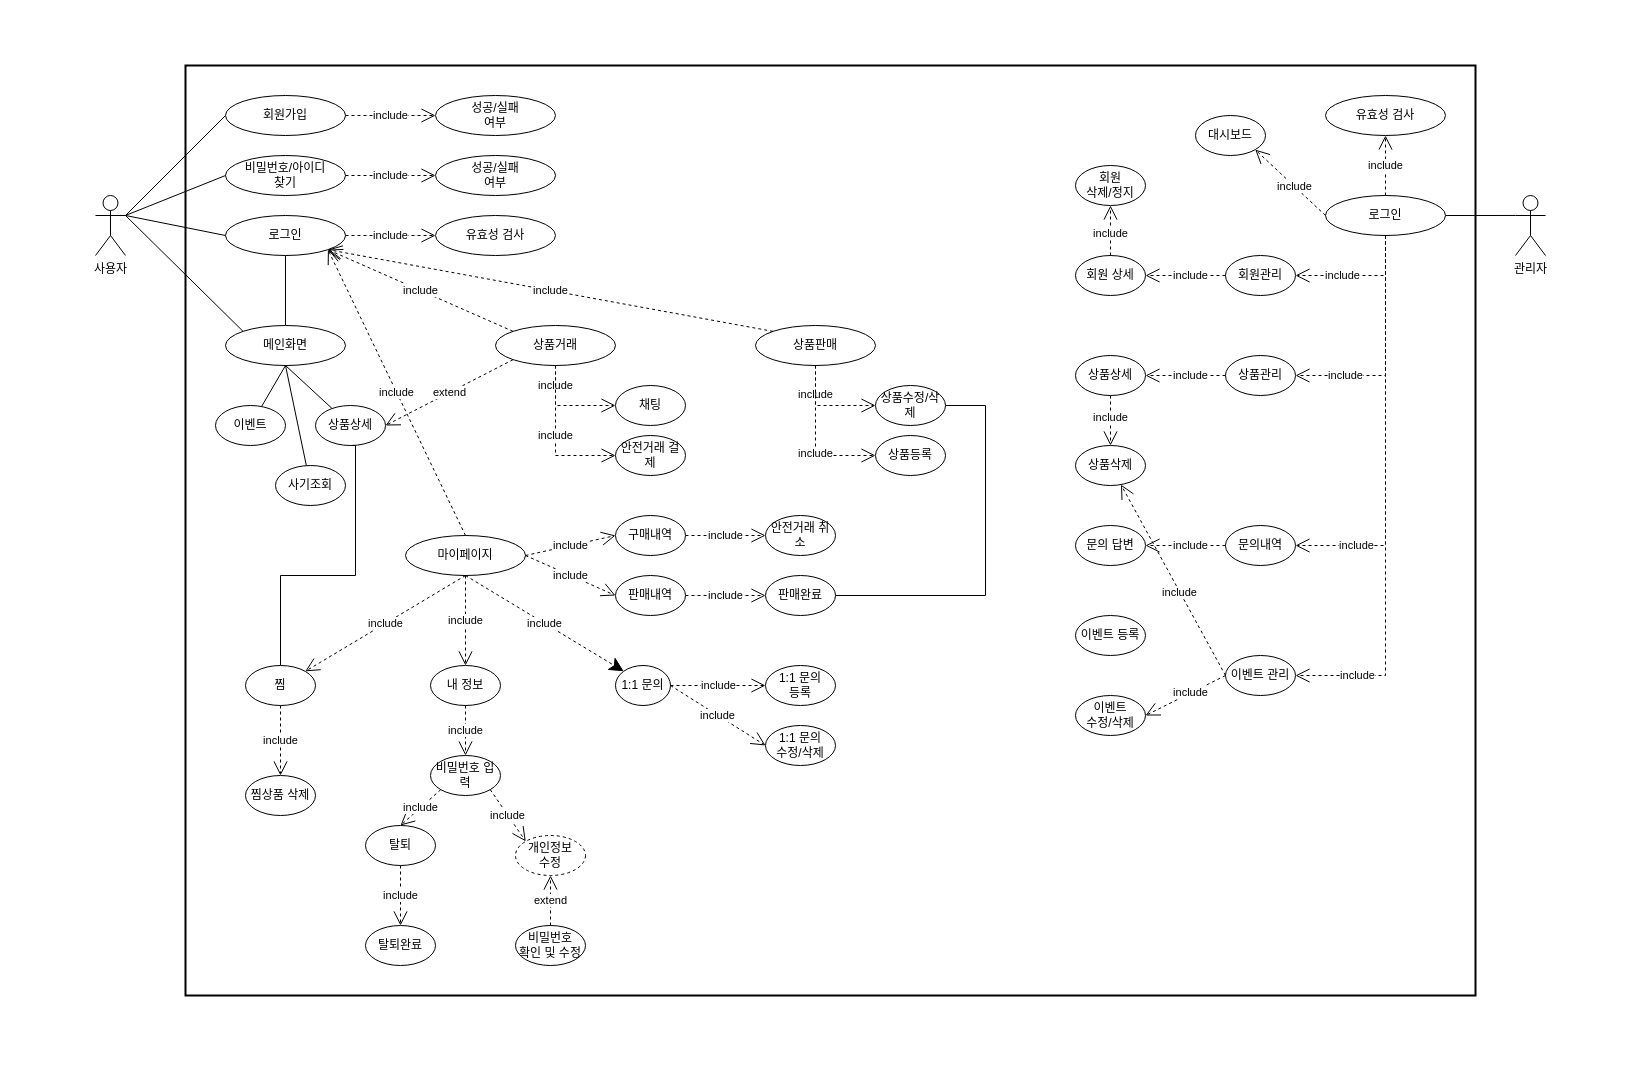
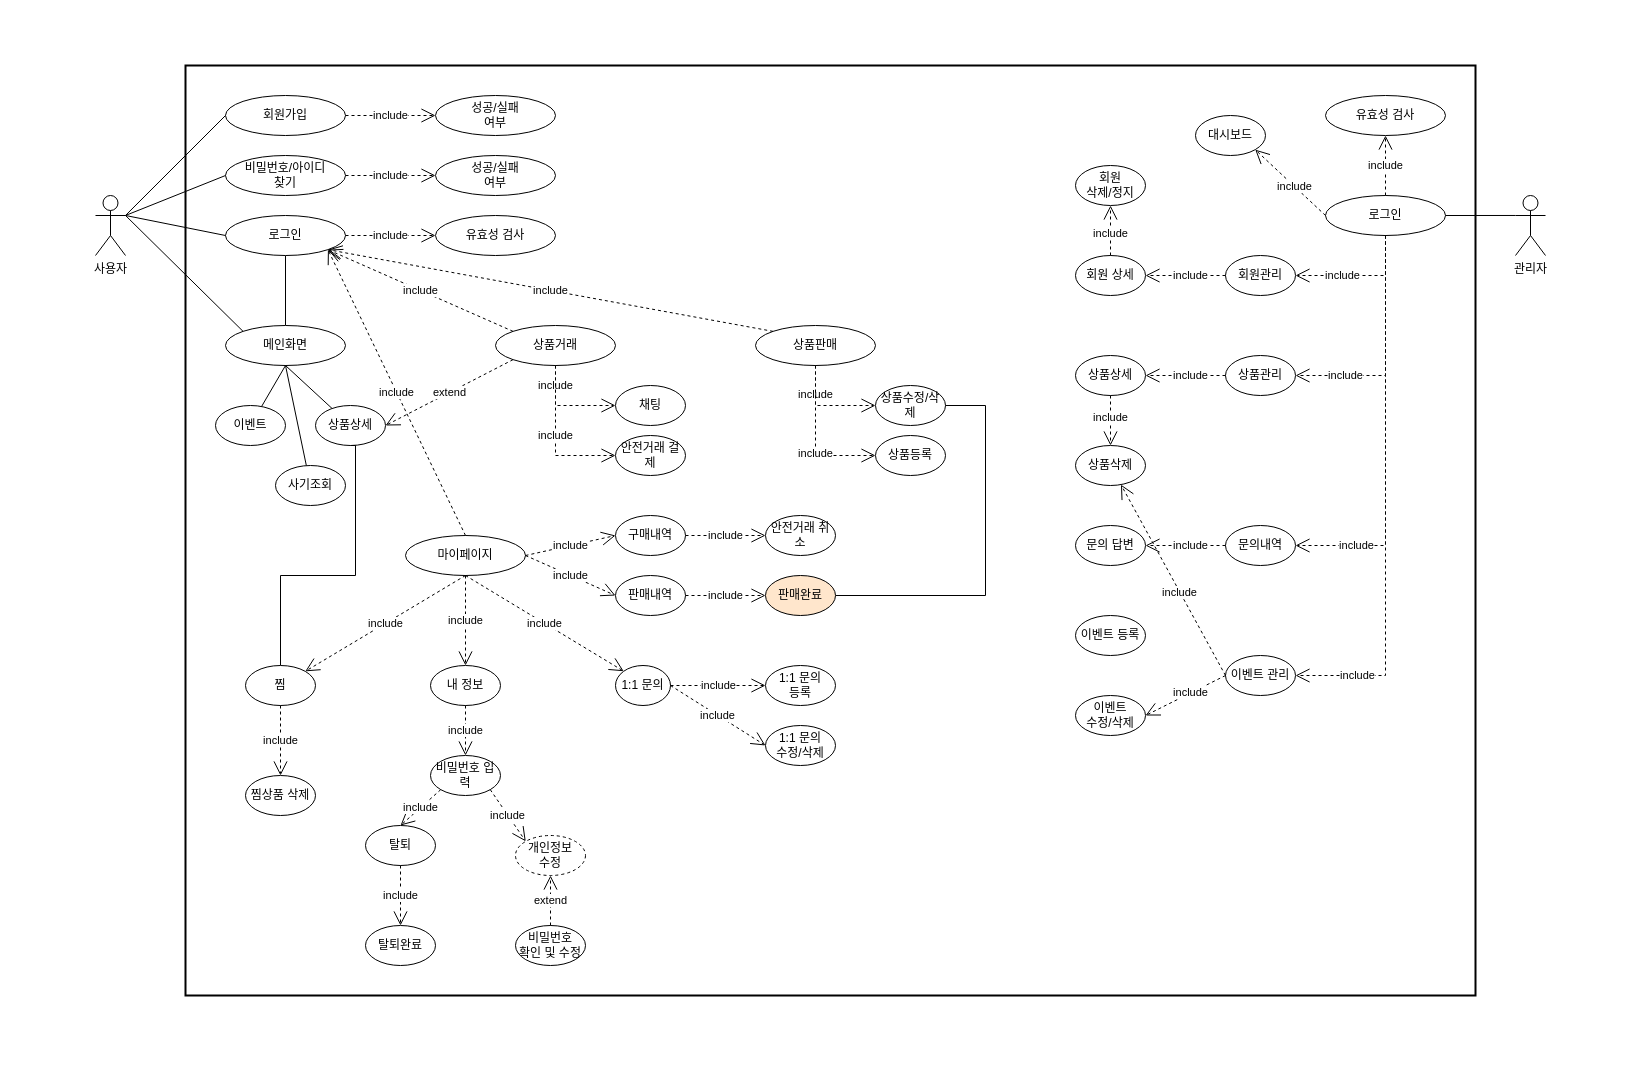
(801, 596) -> (801, 596)
(613, 665) -> (617, 667)
